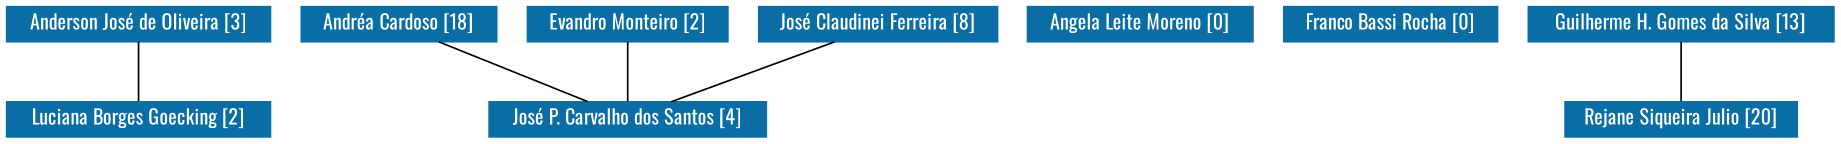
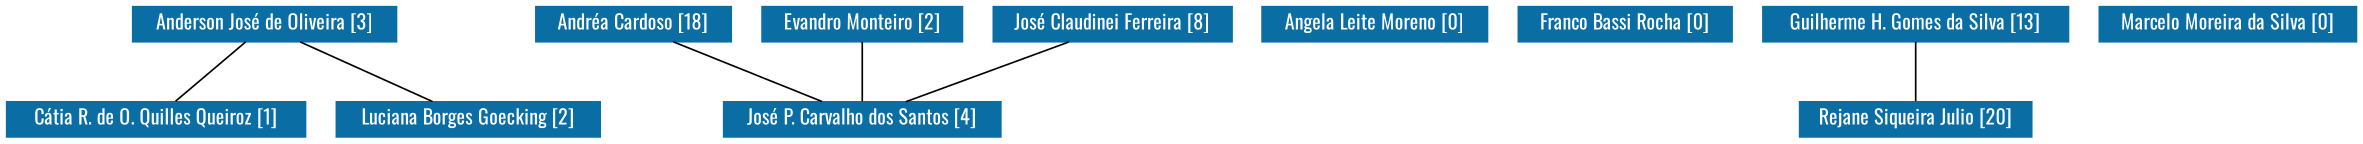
none -> (2228, 24)
none -> (156, 119)
